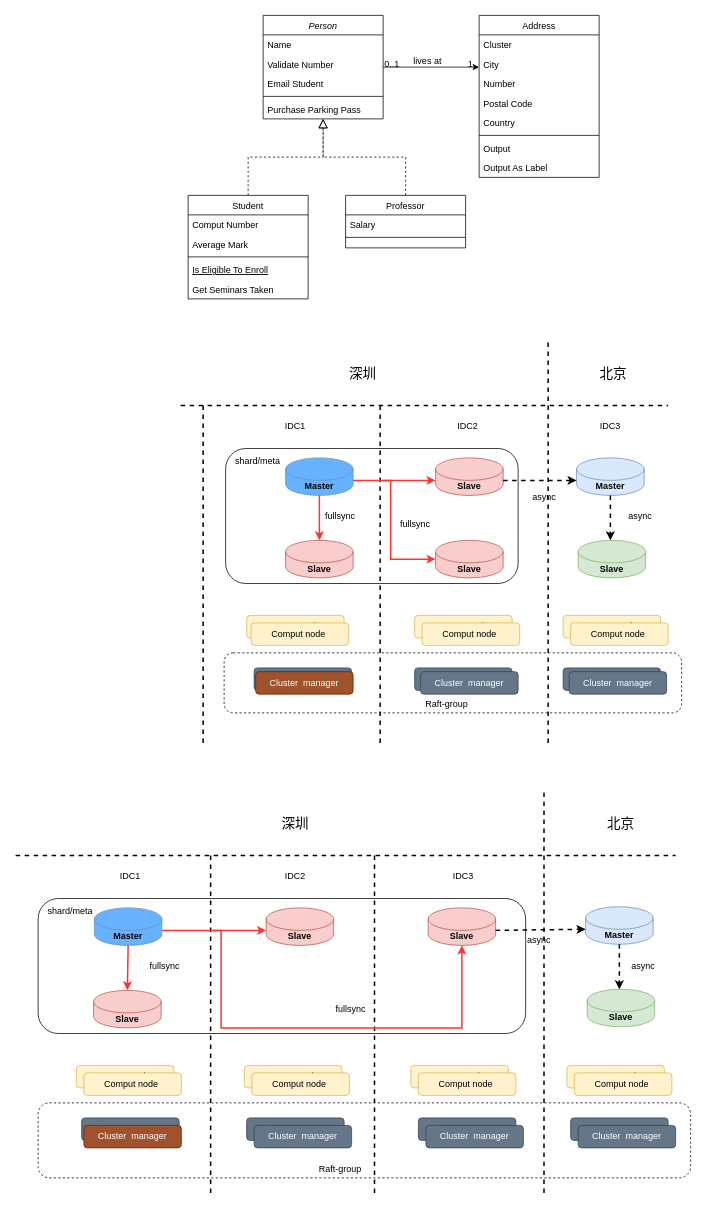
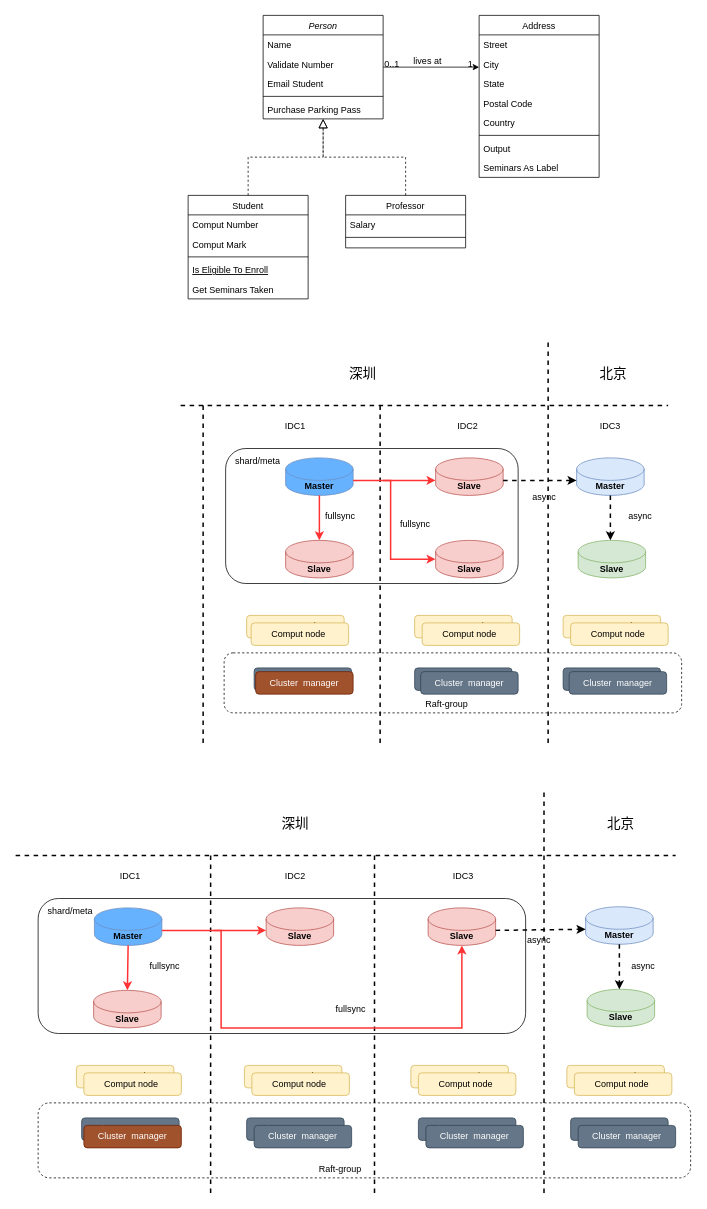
(499, 45) -> (498, 45)
(498, 84) -> (496, 84)
(517, 168) -> (521, 168)
(221, 245) -> (219, 245)
